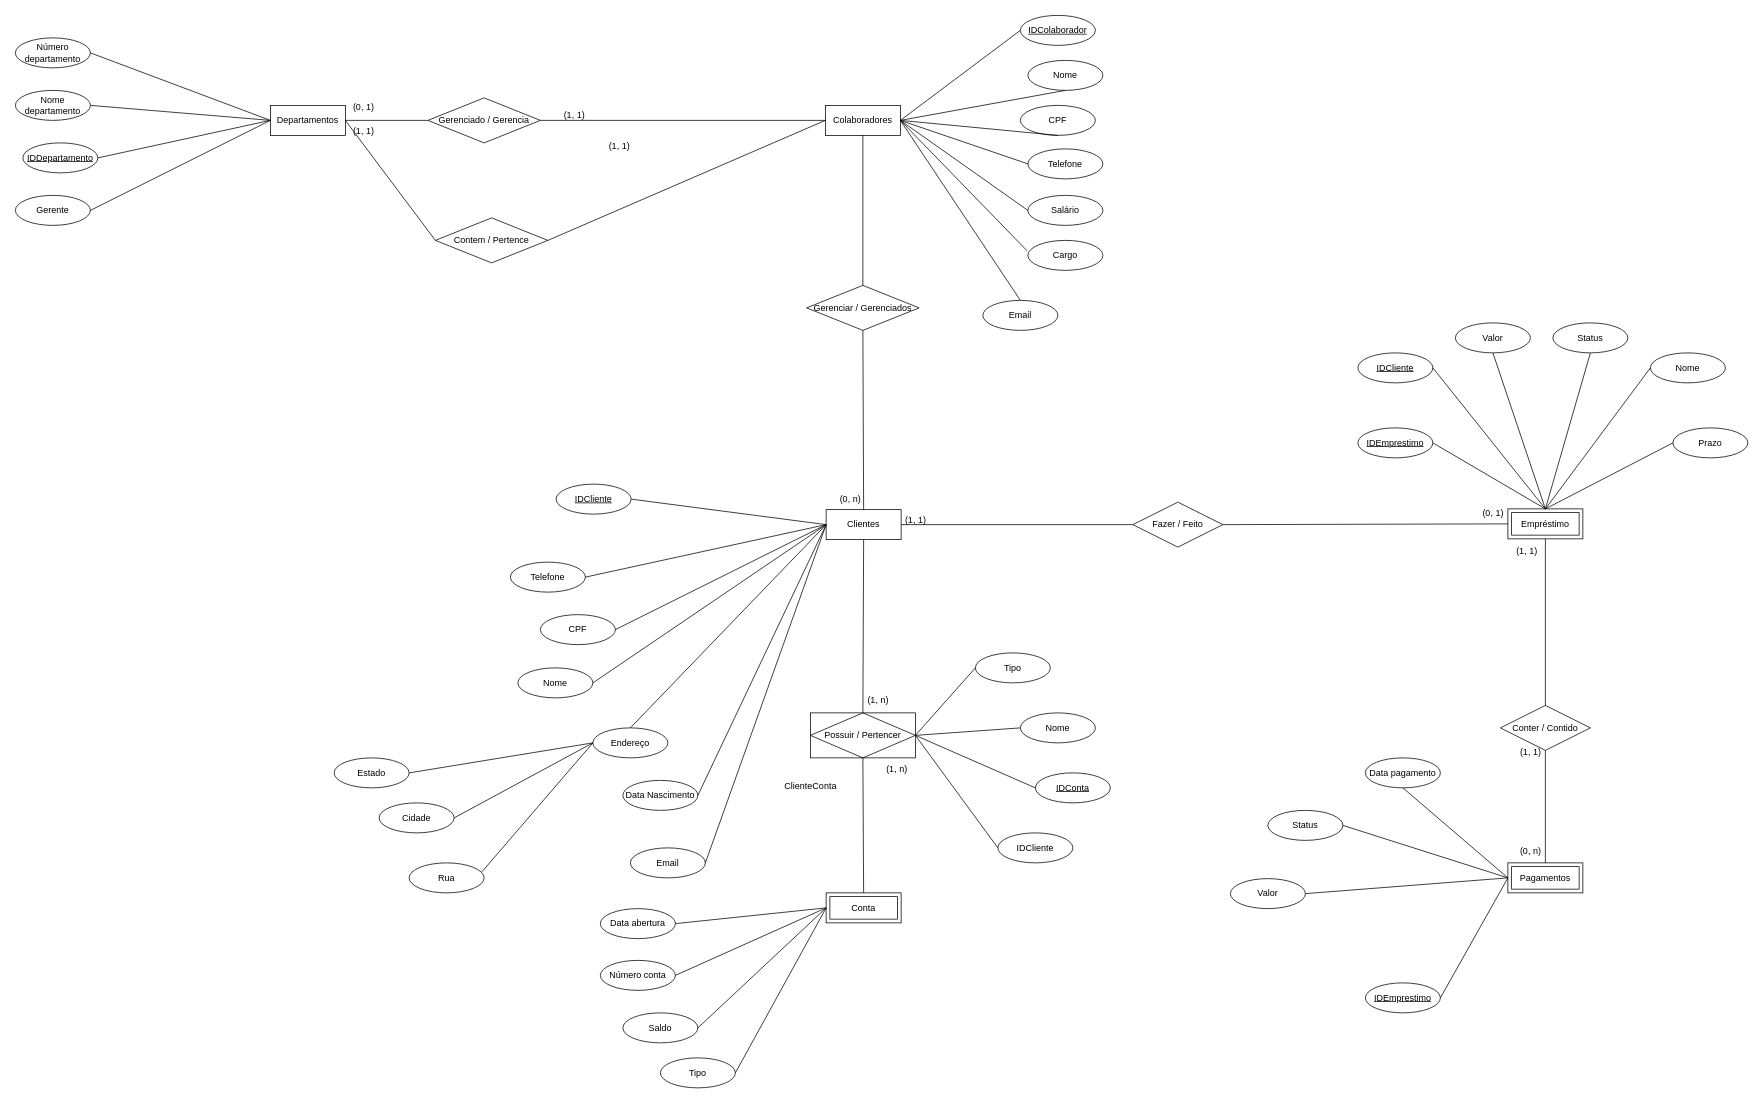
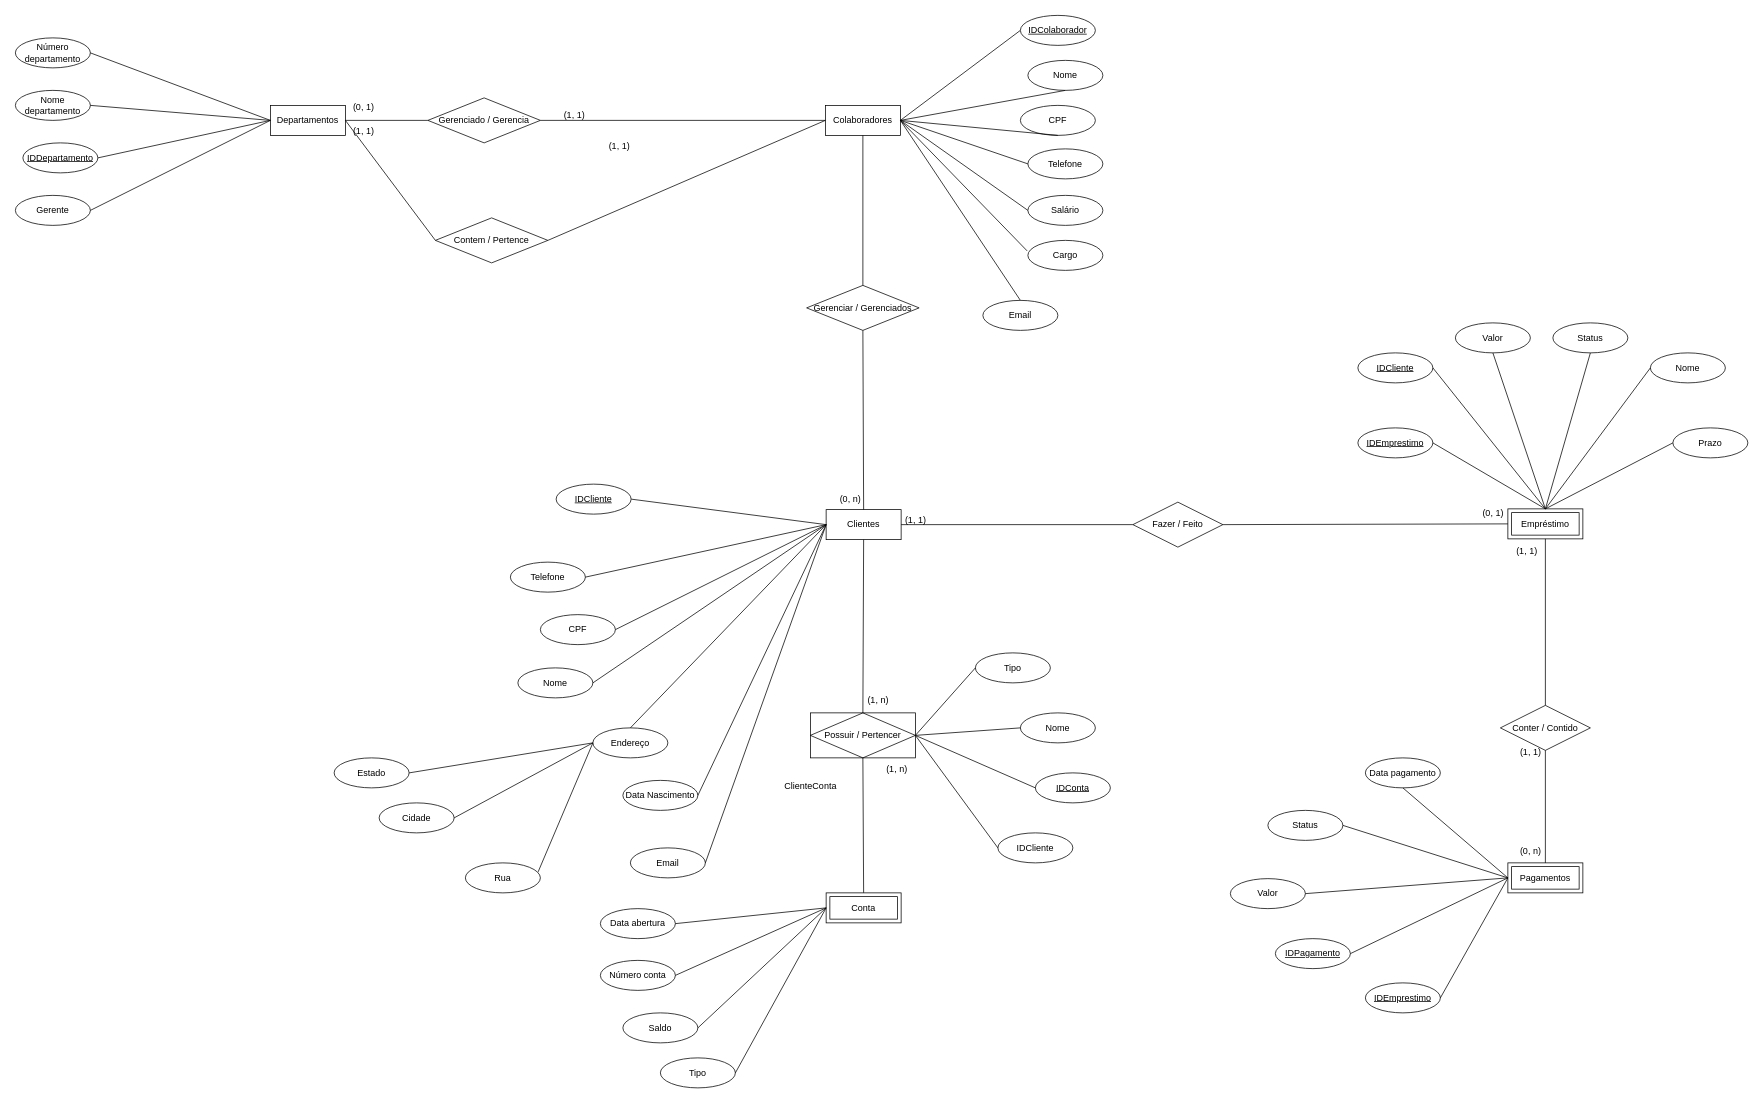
(447, 878) -> (503, 878)
none -> (1429, 916)
none -> (1313, 954)
